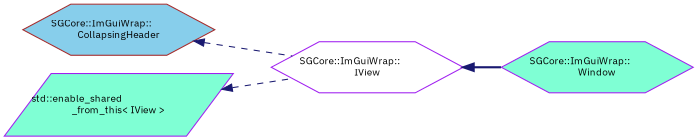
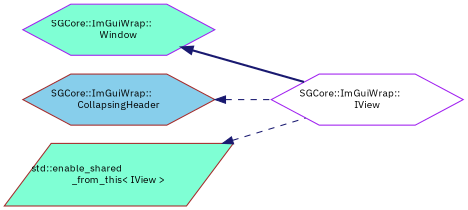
(487, 67) -> (248, 66)
(119, 105) -> (119, 175)
